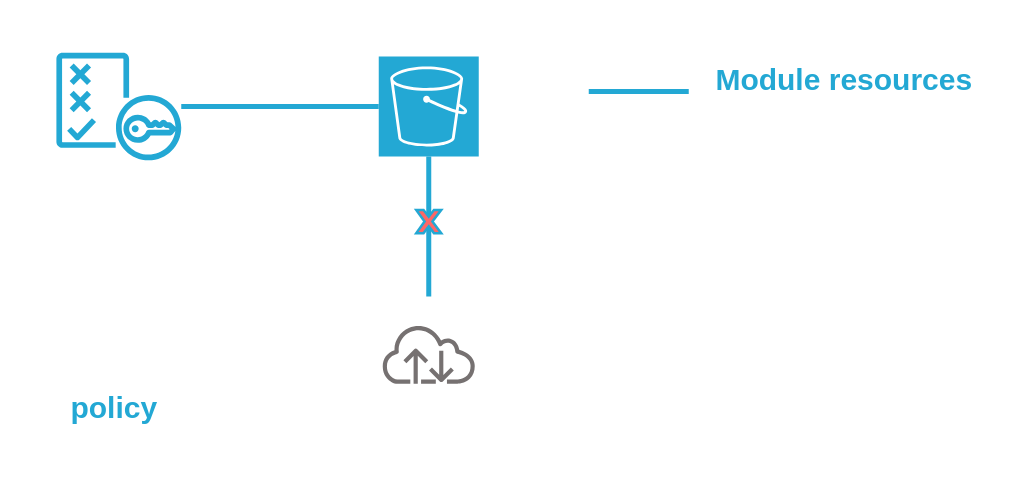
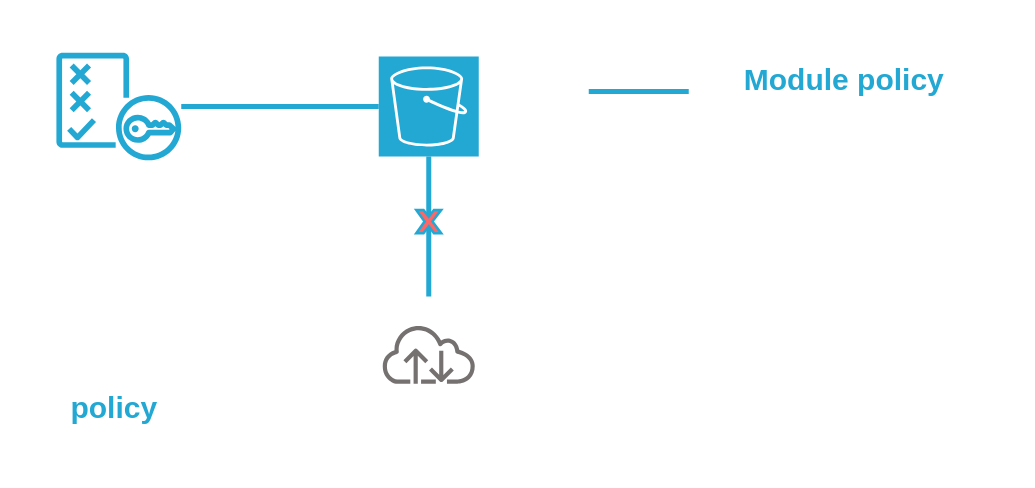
(845, 81) -> (845, 81)
